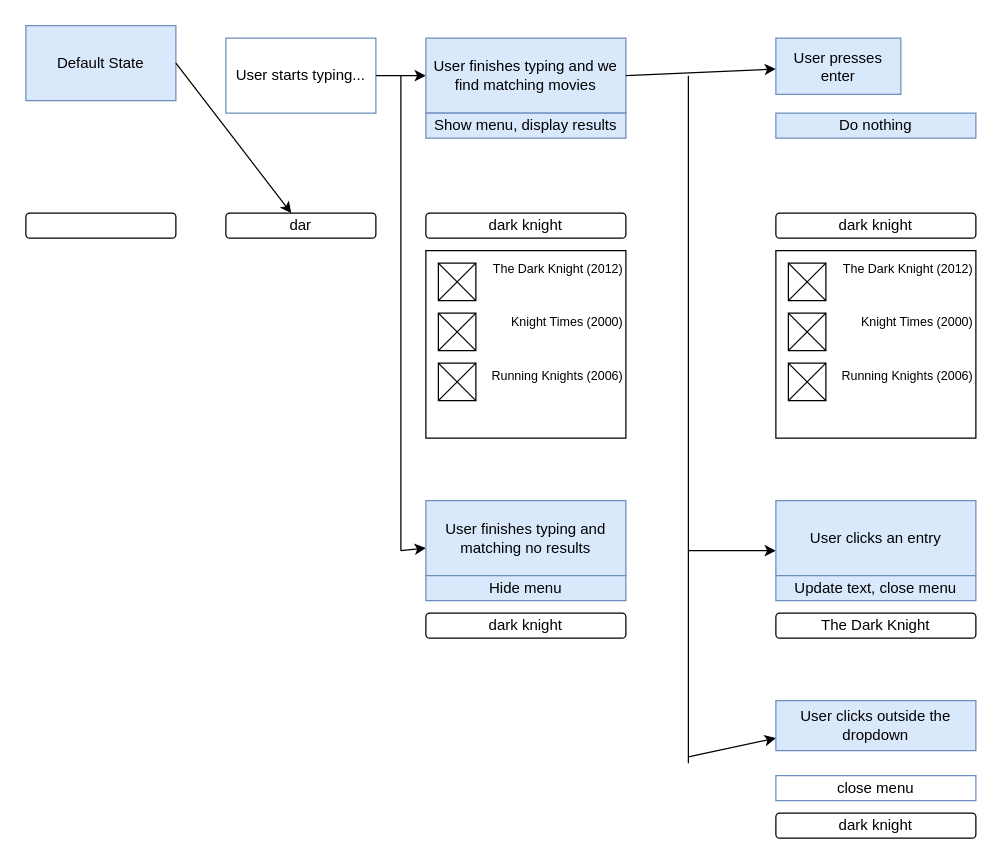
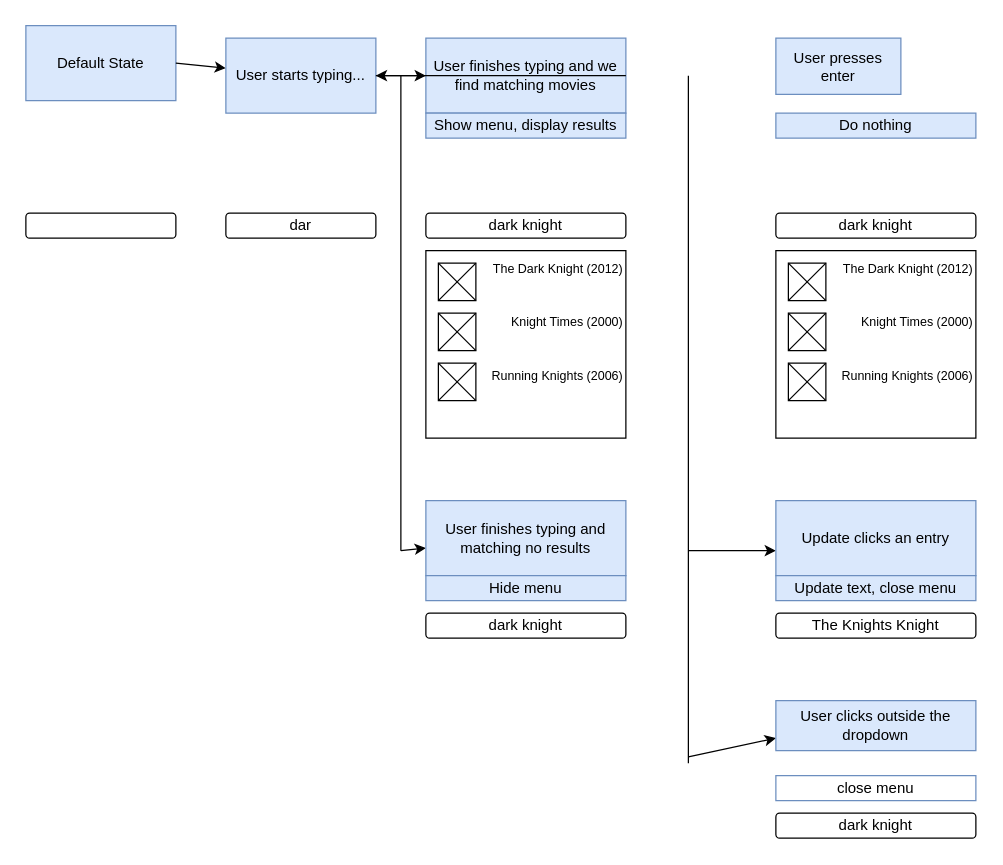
(697, 72) -> (525, 76)
(301, 76) -> (301, 76)
(231, 135) -> (197, 65)
(876, 538) -> (876, 538)
(876, 626) -> (876, 626)
